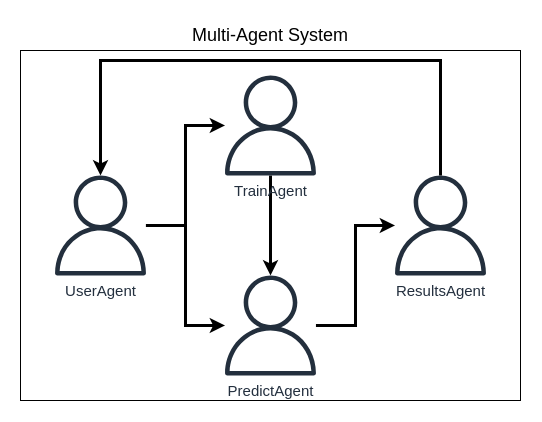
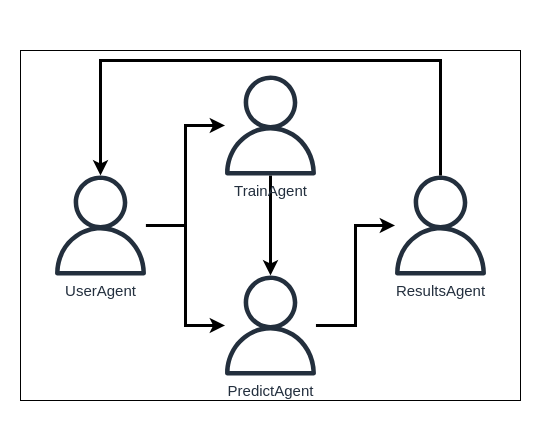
(271, 36) -> none
